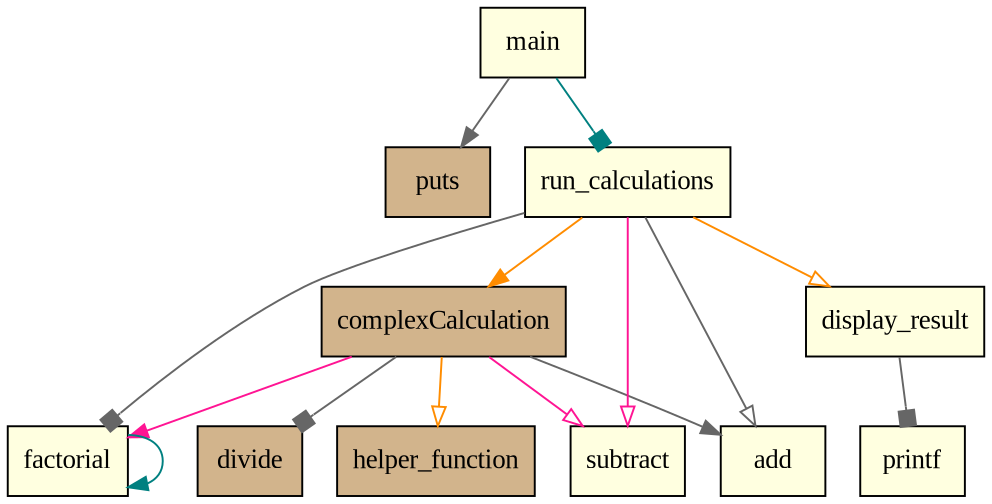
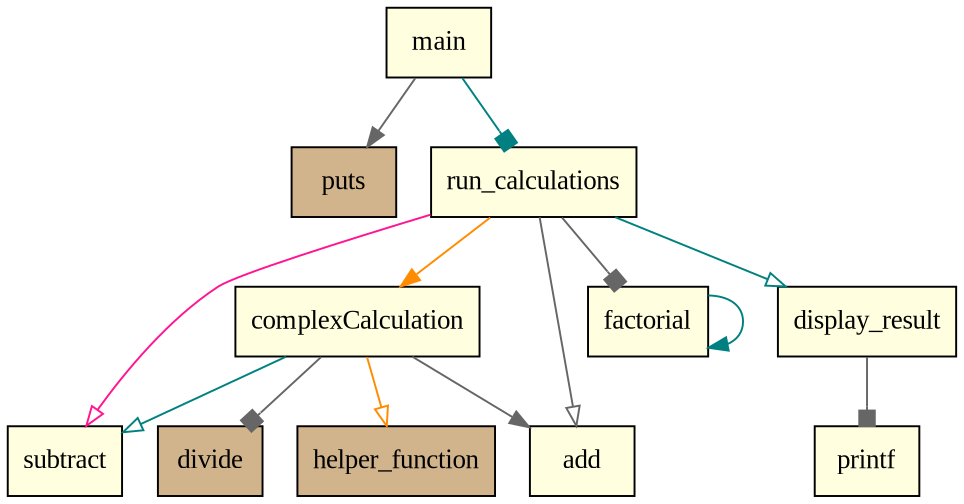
(753, 247) -> (691, 248)
(444, 322) -> (357, 322)
(528, 386) -> (213, 390)
(249, 394) -> none
